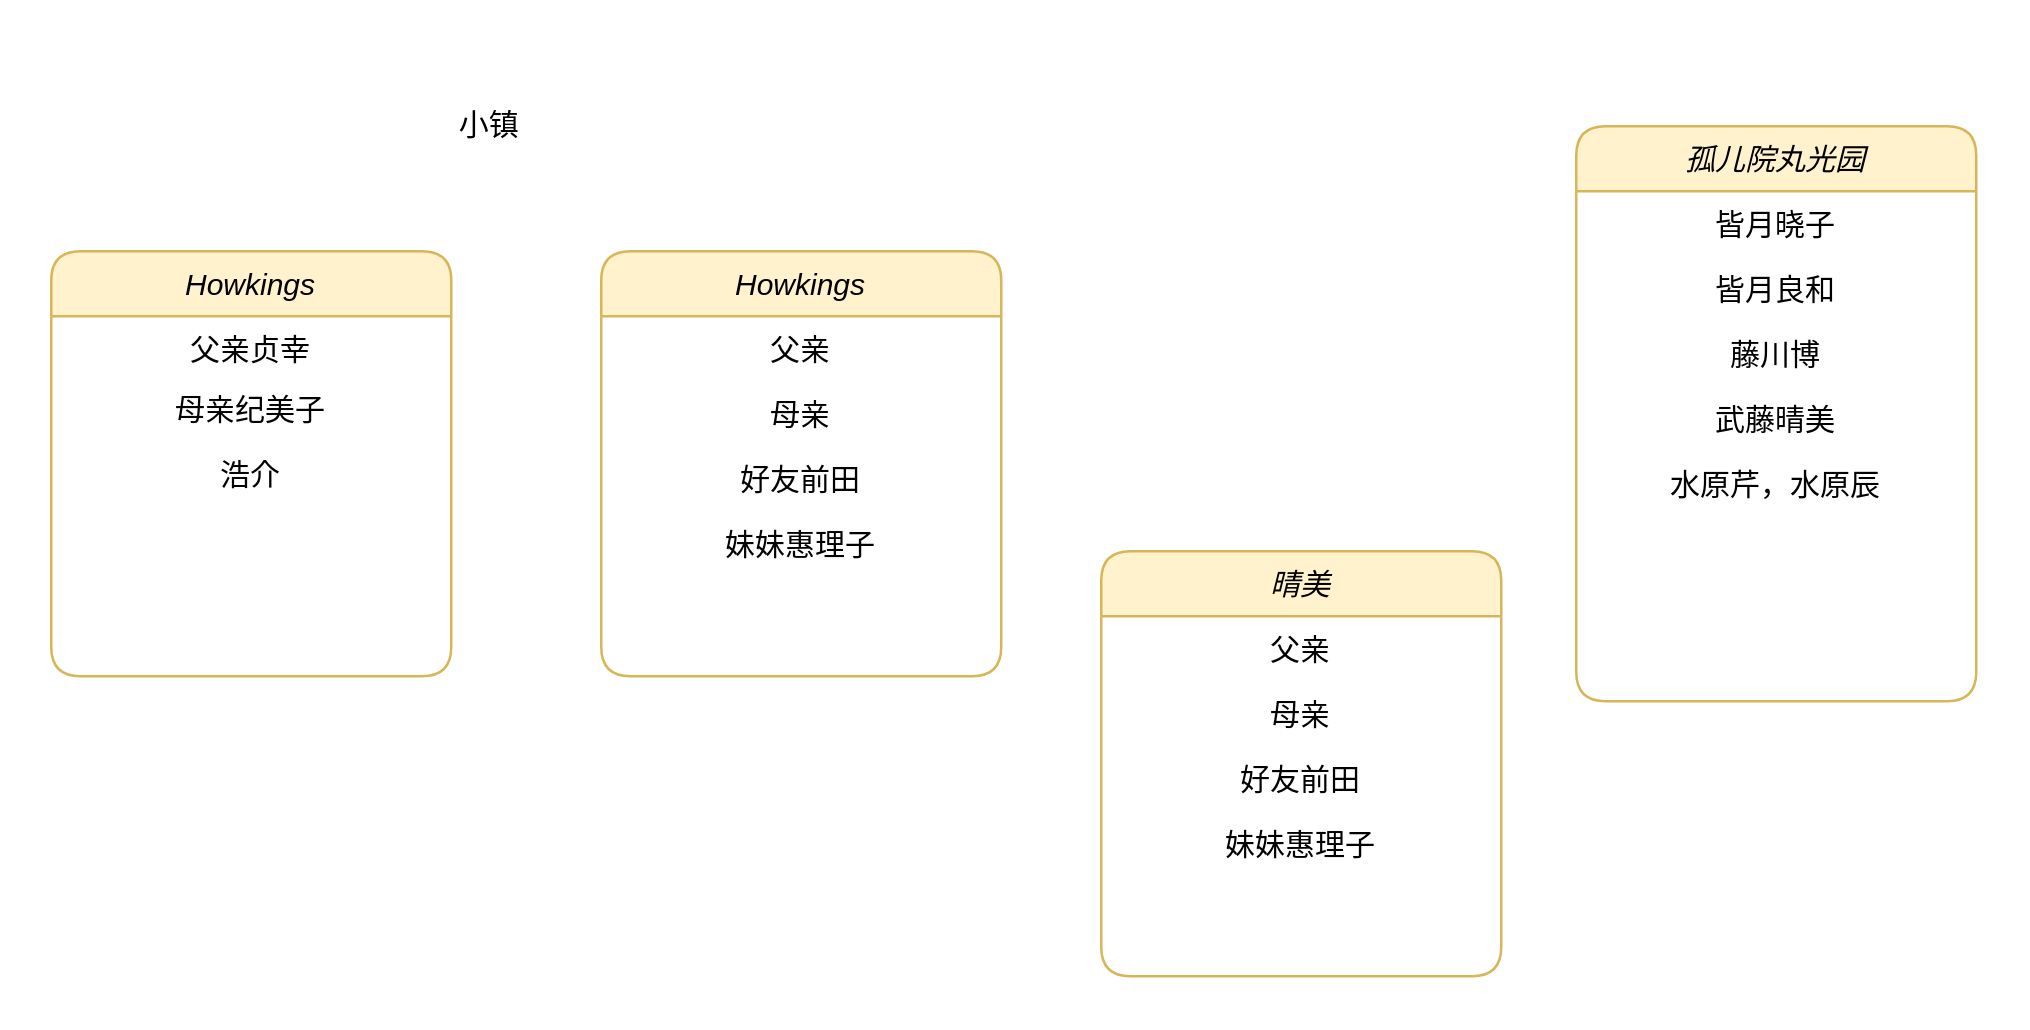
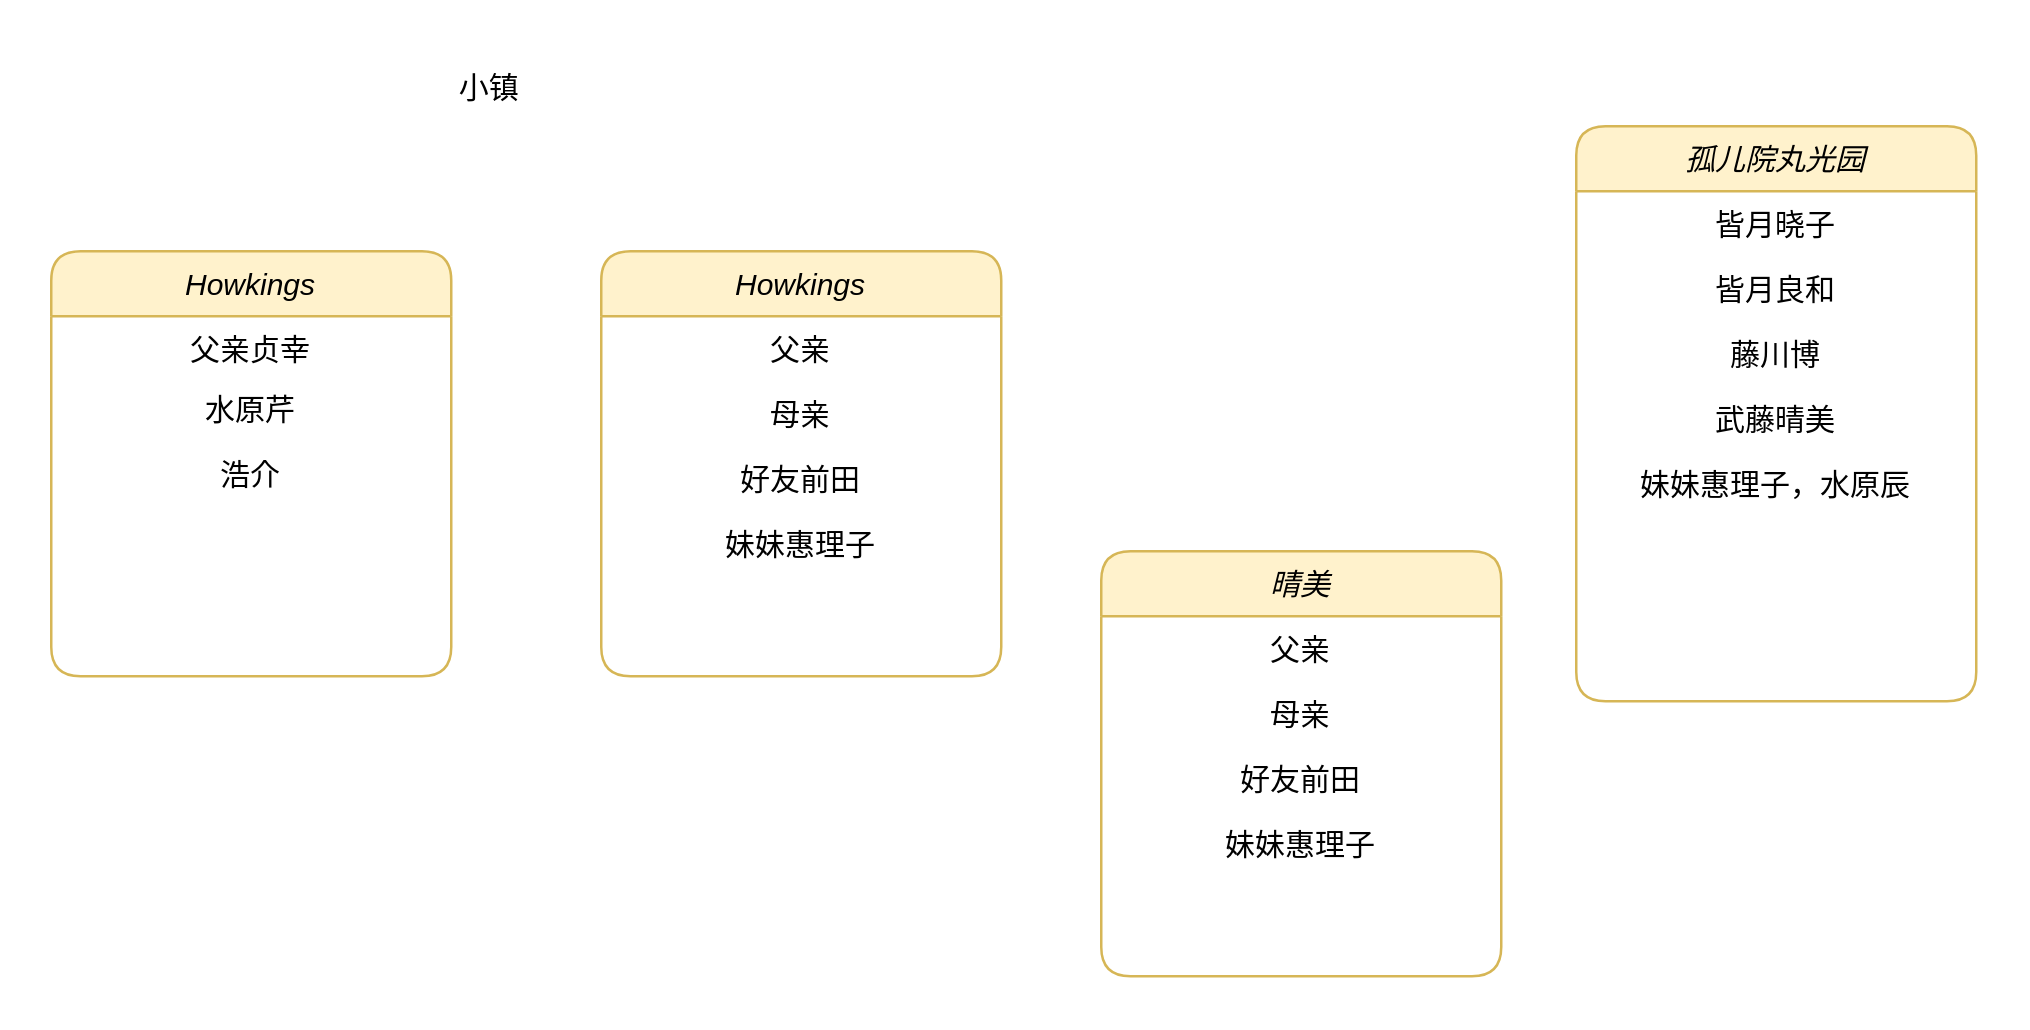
(489, 126) -> (489, 89)
(250, 410) -> (250, 410)
(1775, 485) -> (1775, 485)
